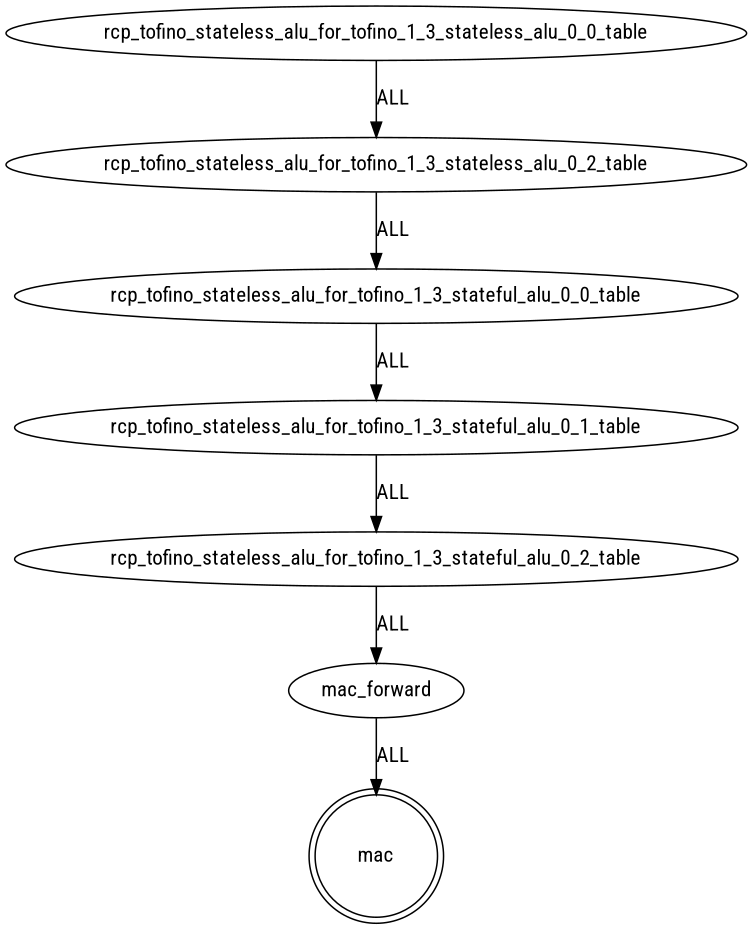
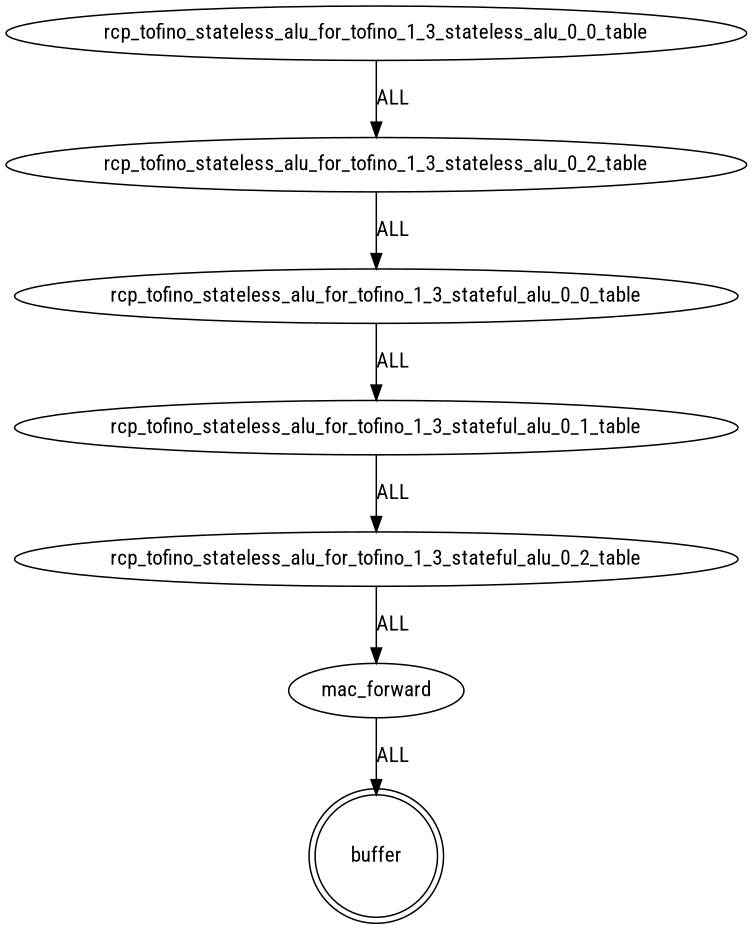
(376, 856) -> (376, 856)
